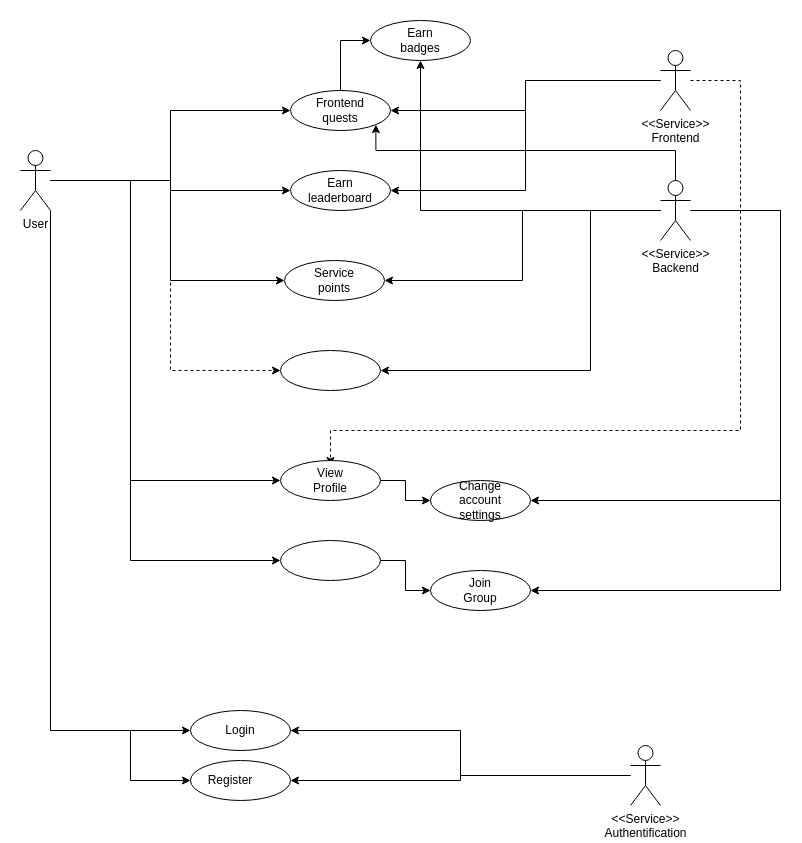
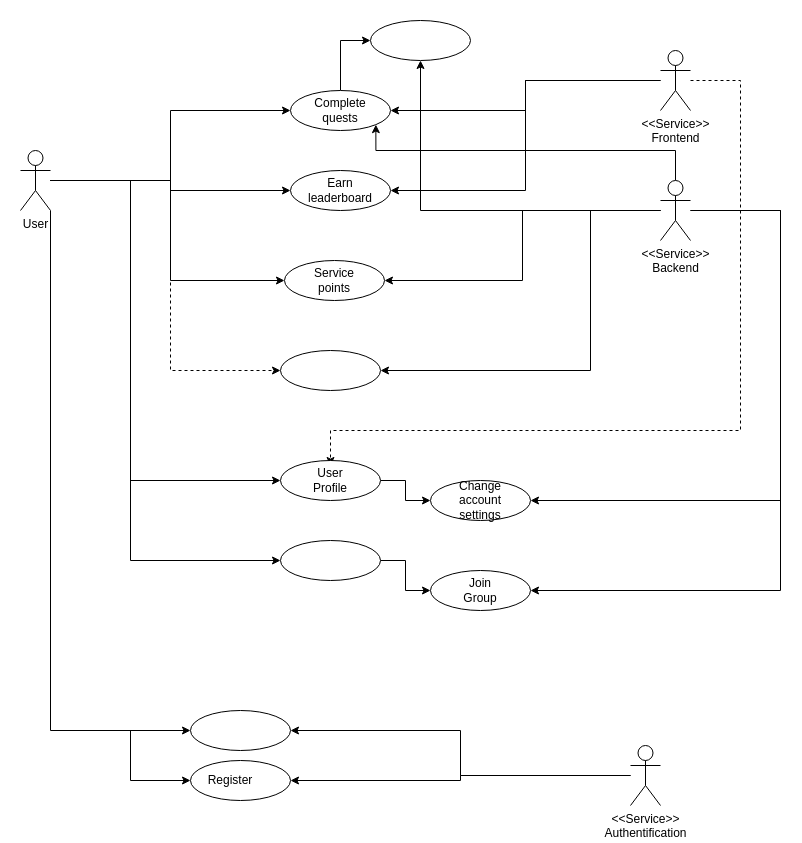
(421, 41) -> none
(341, 111) -> (341, 111)
(331, 481) -> (331, 481)
(241, 731) -> none
